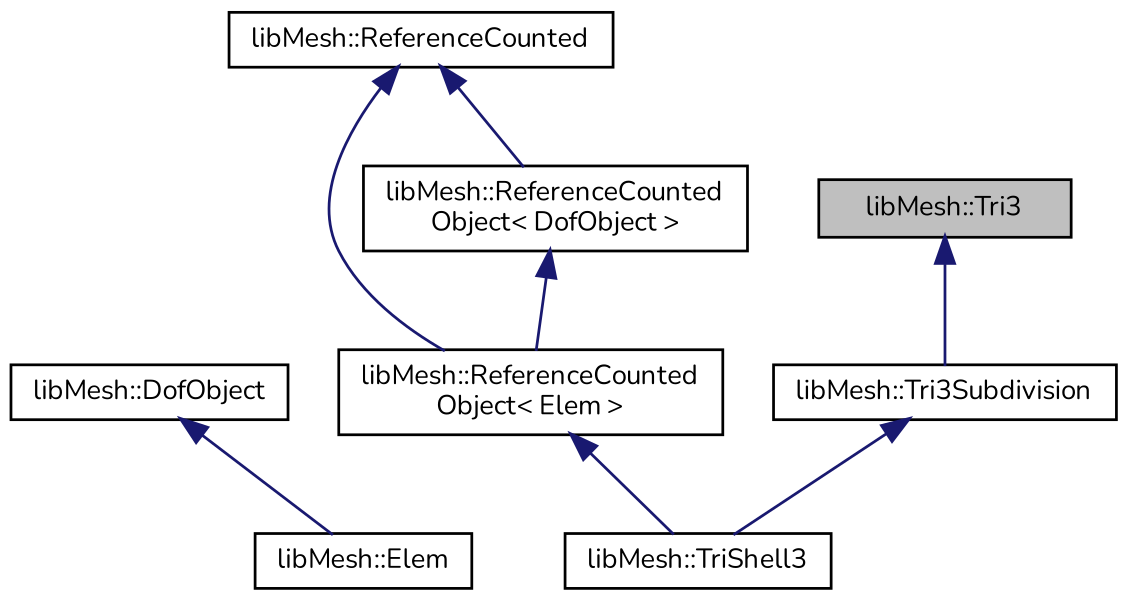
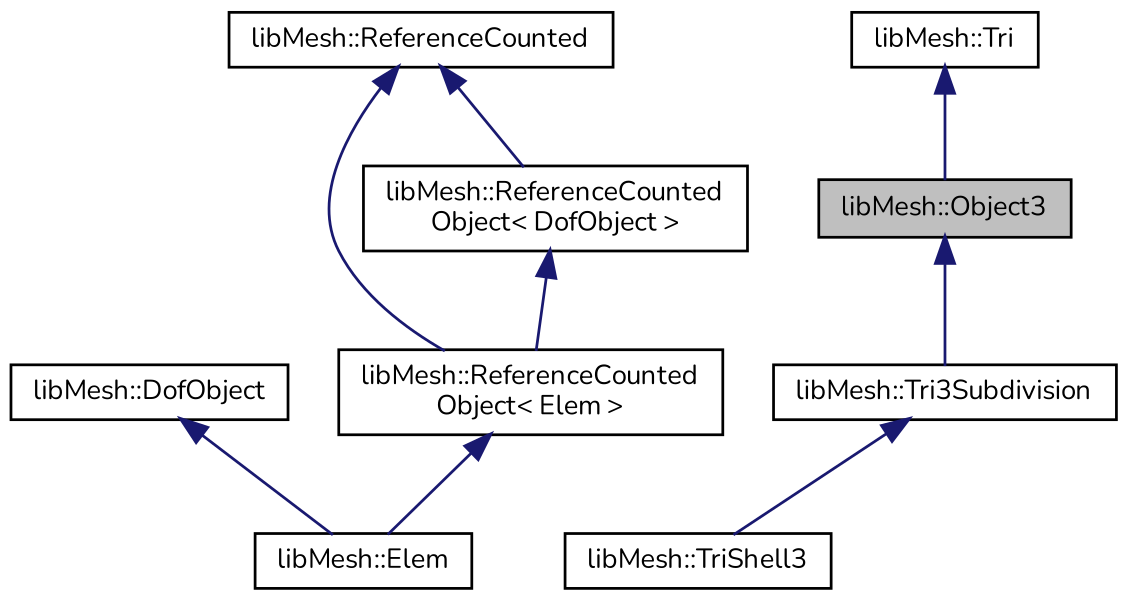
none -> (945, 40)
(945, 208) -> (945, 208)
(632, 494) -> (429, 494)
